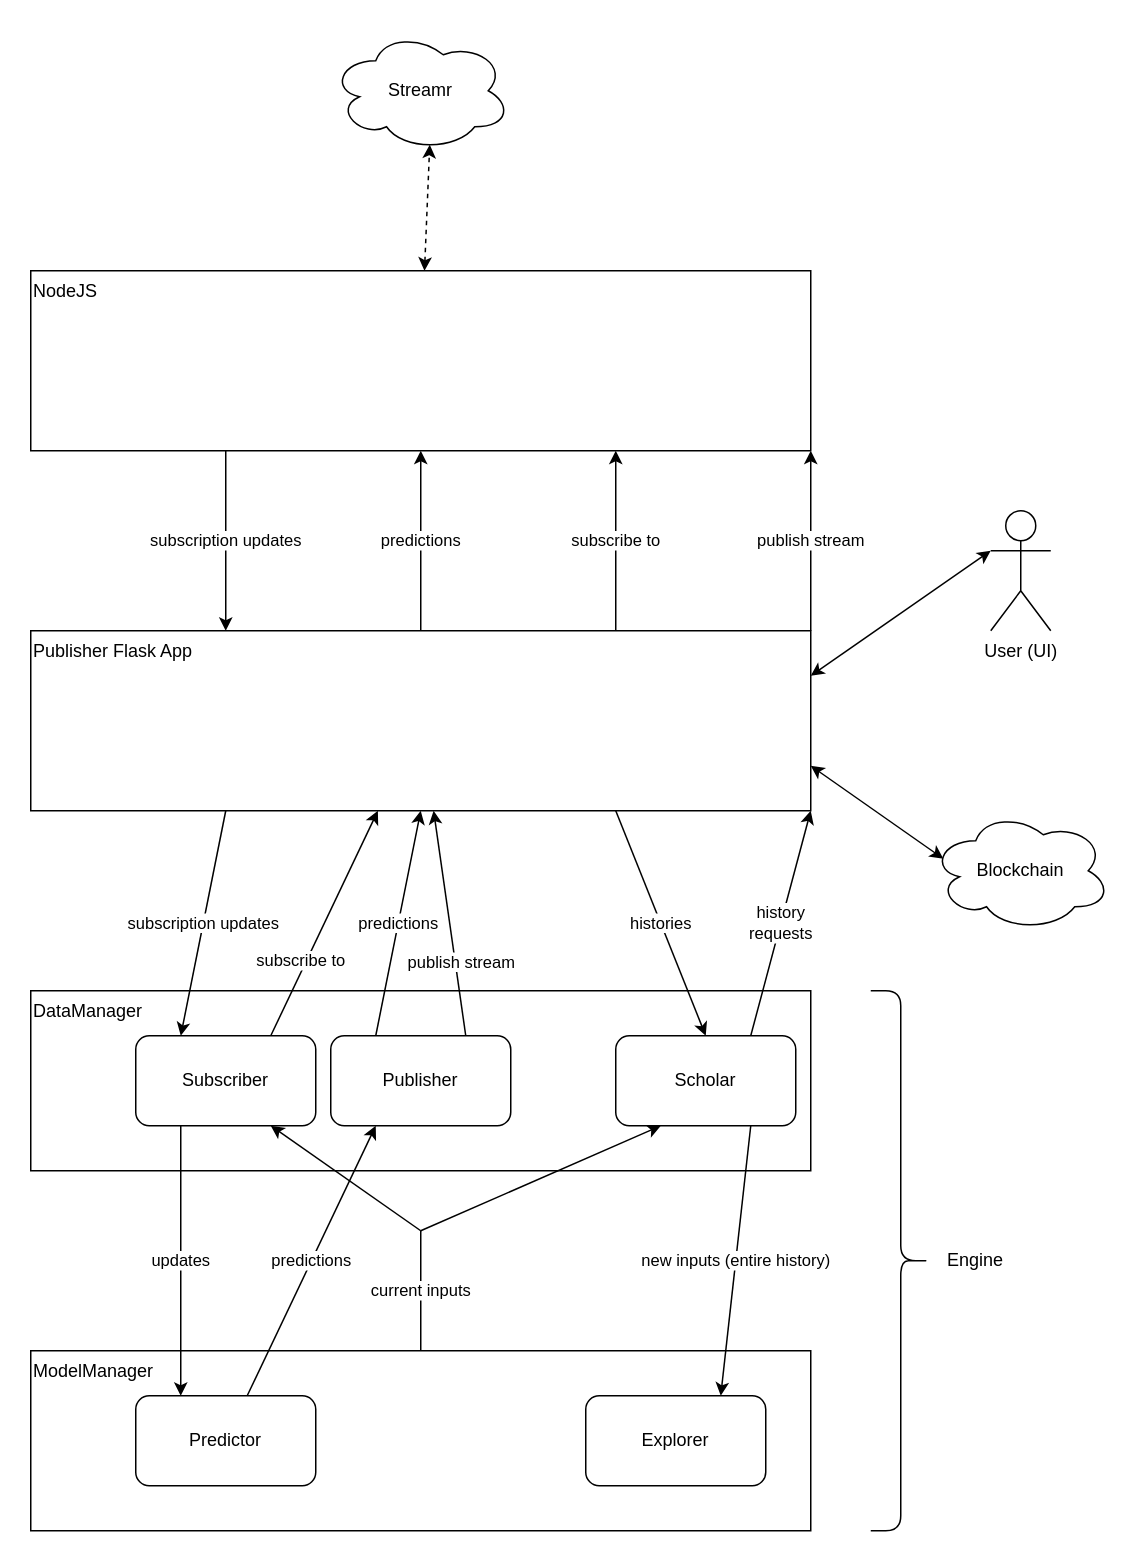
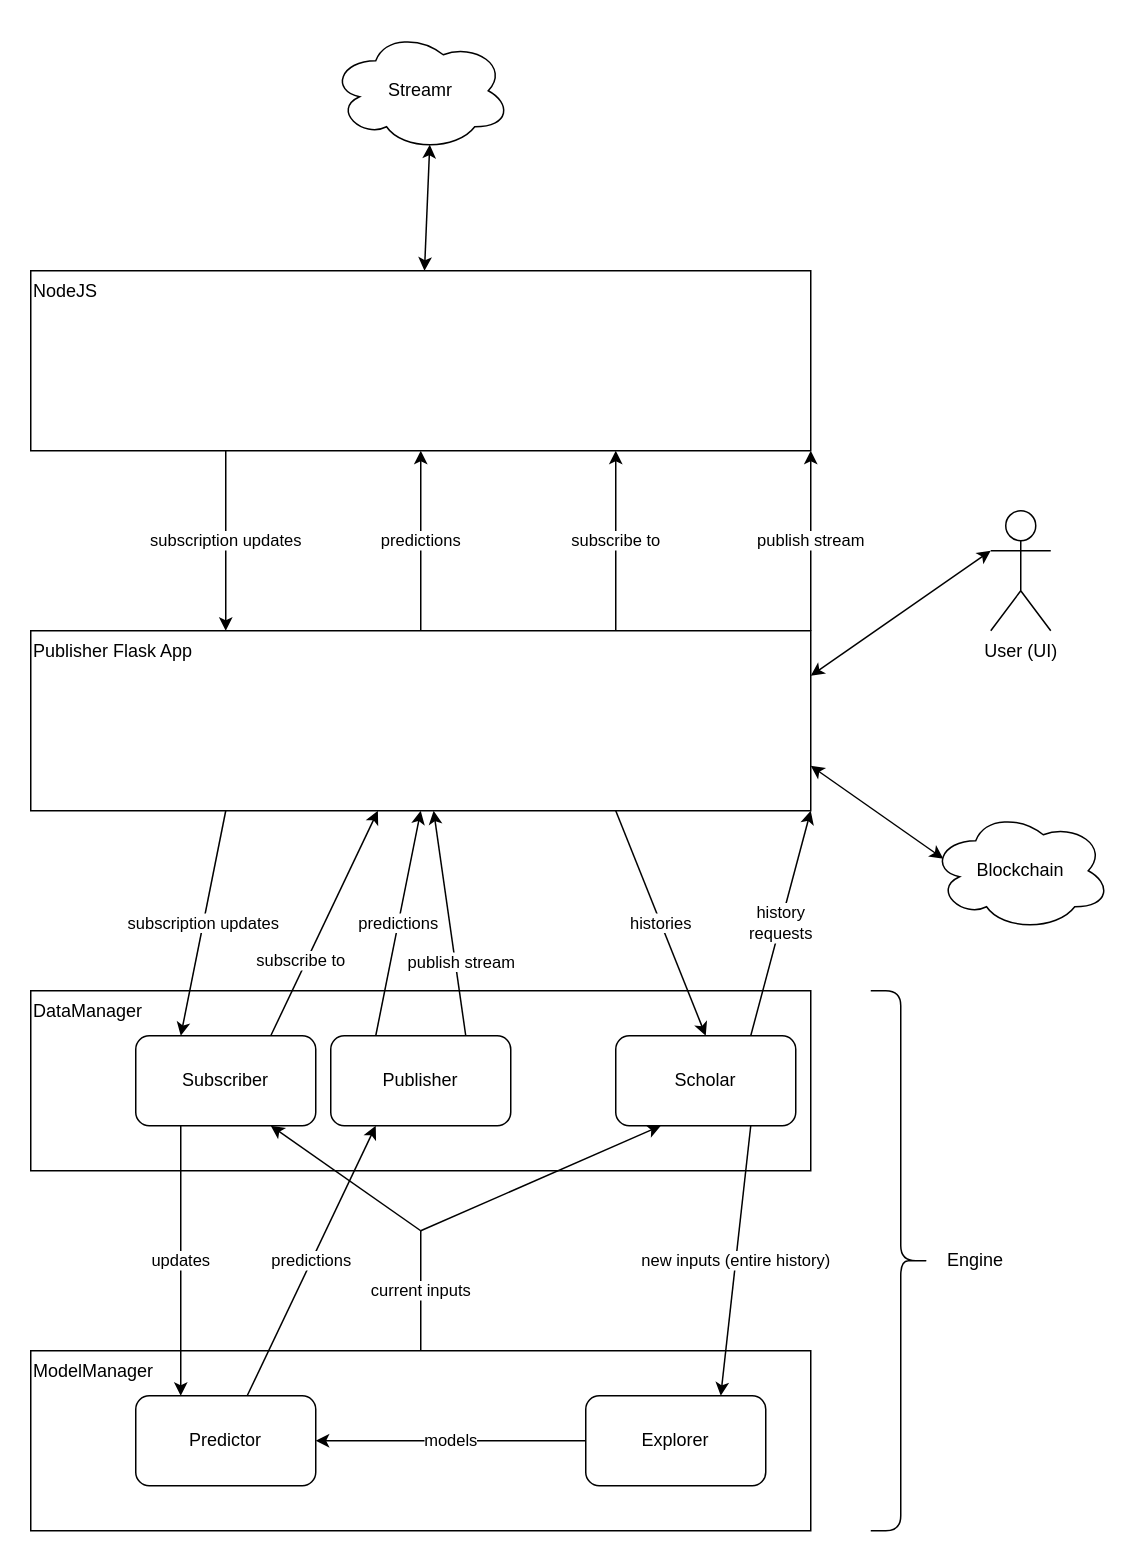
(427, 206) -> (427, 206)
none -> (456, 1441)
